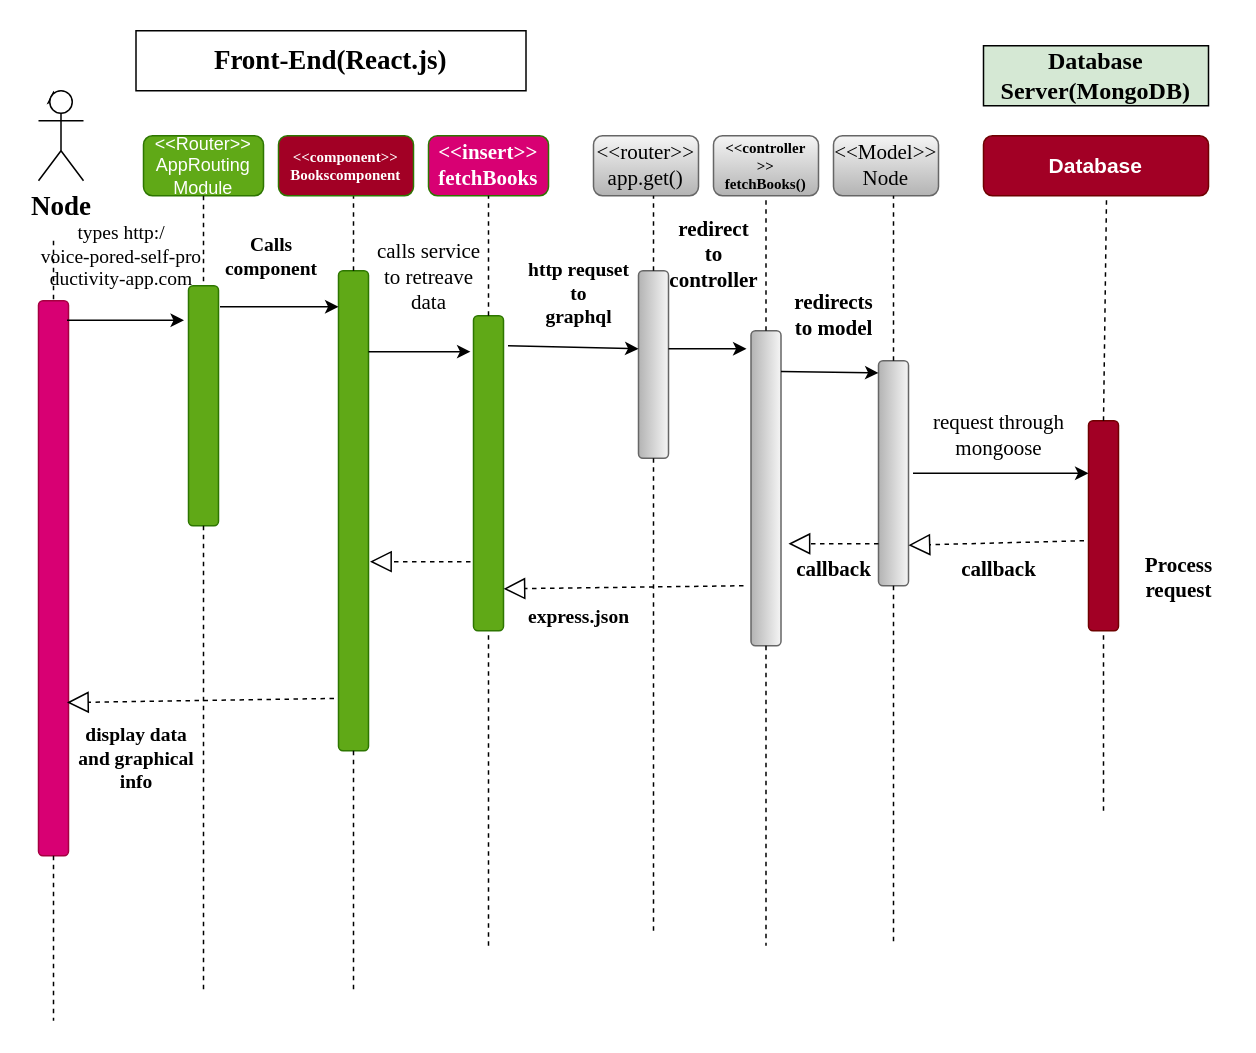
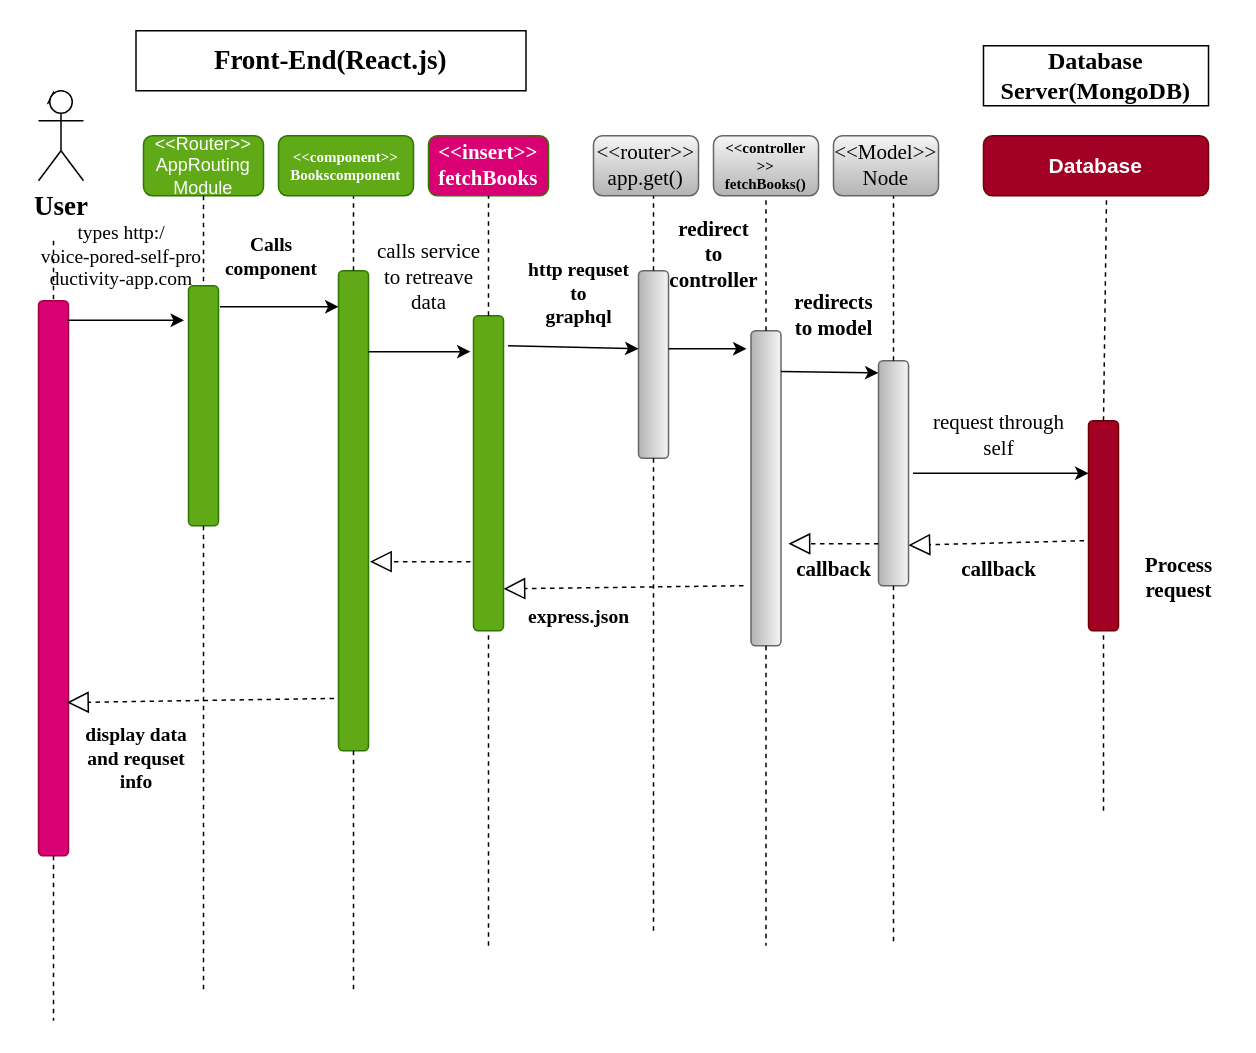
(1096, 76) -> (1096, 76)
(346, 166) -> (346, 166)
(62, 202) -> (62, 202)
(999, 436) -> (999, 436)
(137, 758) -> (137, 758)
